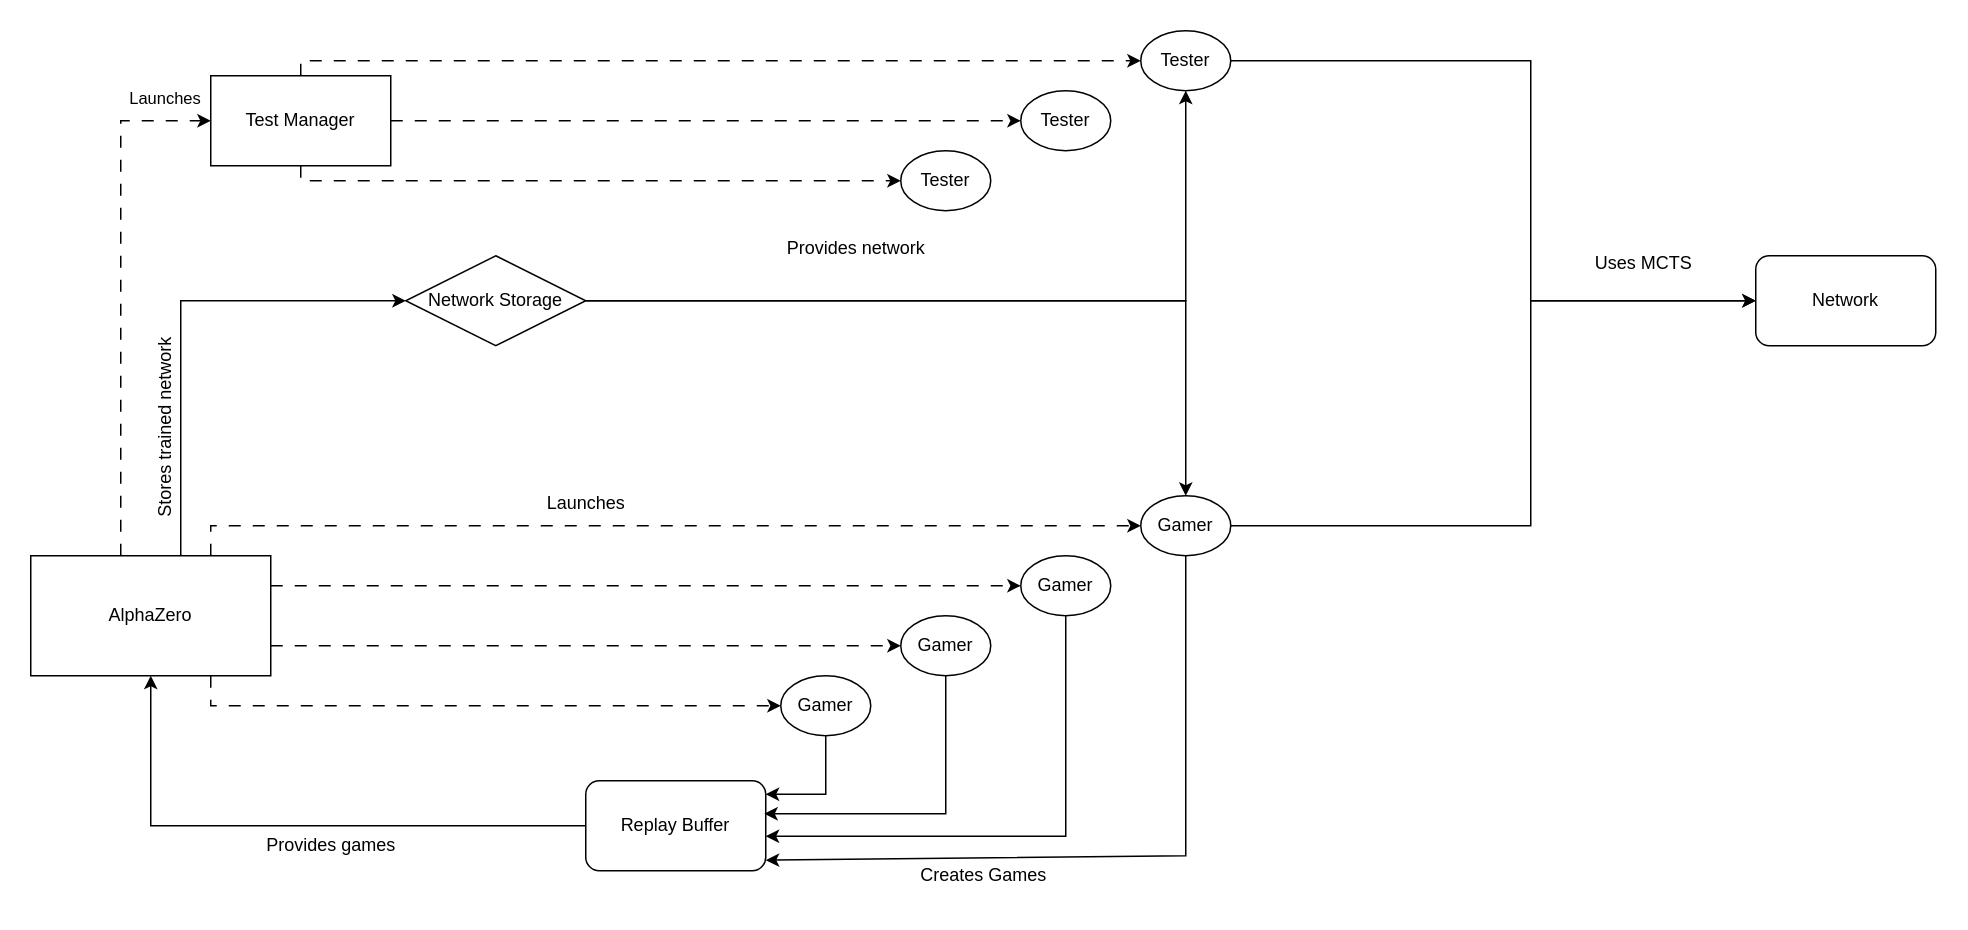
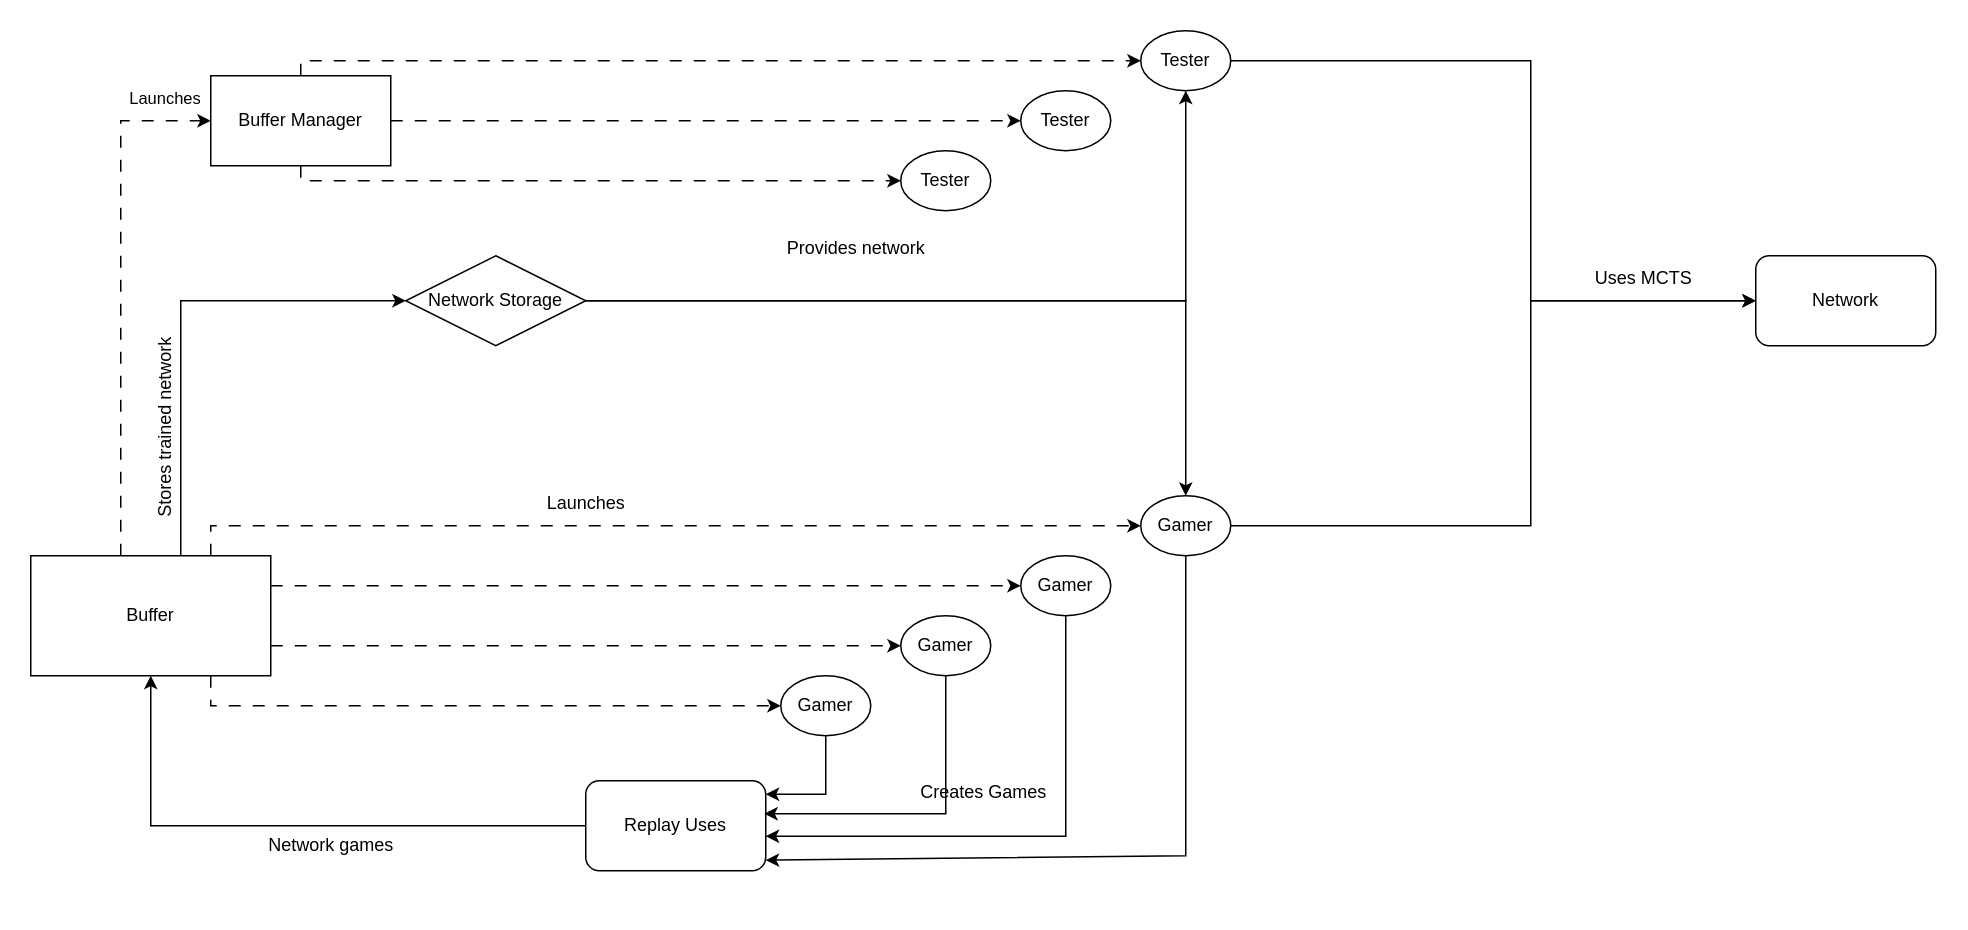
(301, 121) -> (301, 121)
(1643, 263) -> (1643, 278)
(151, 616) -> (151, 616)
(676, 826) -> (676, 826)
(332, 845) -> (332, 845)
(983, 875) -> (983, 793)
